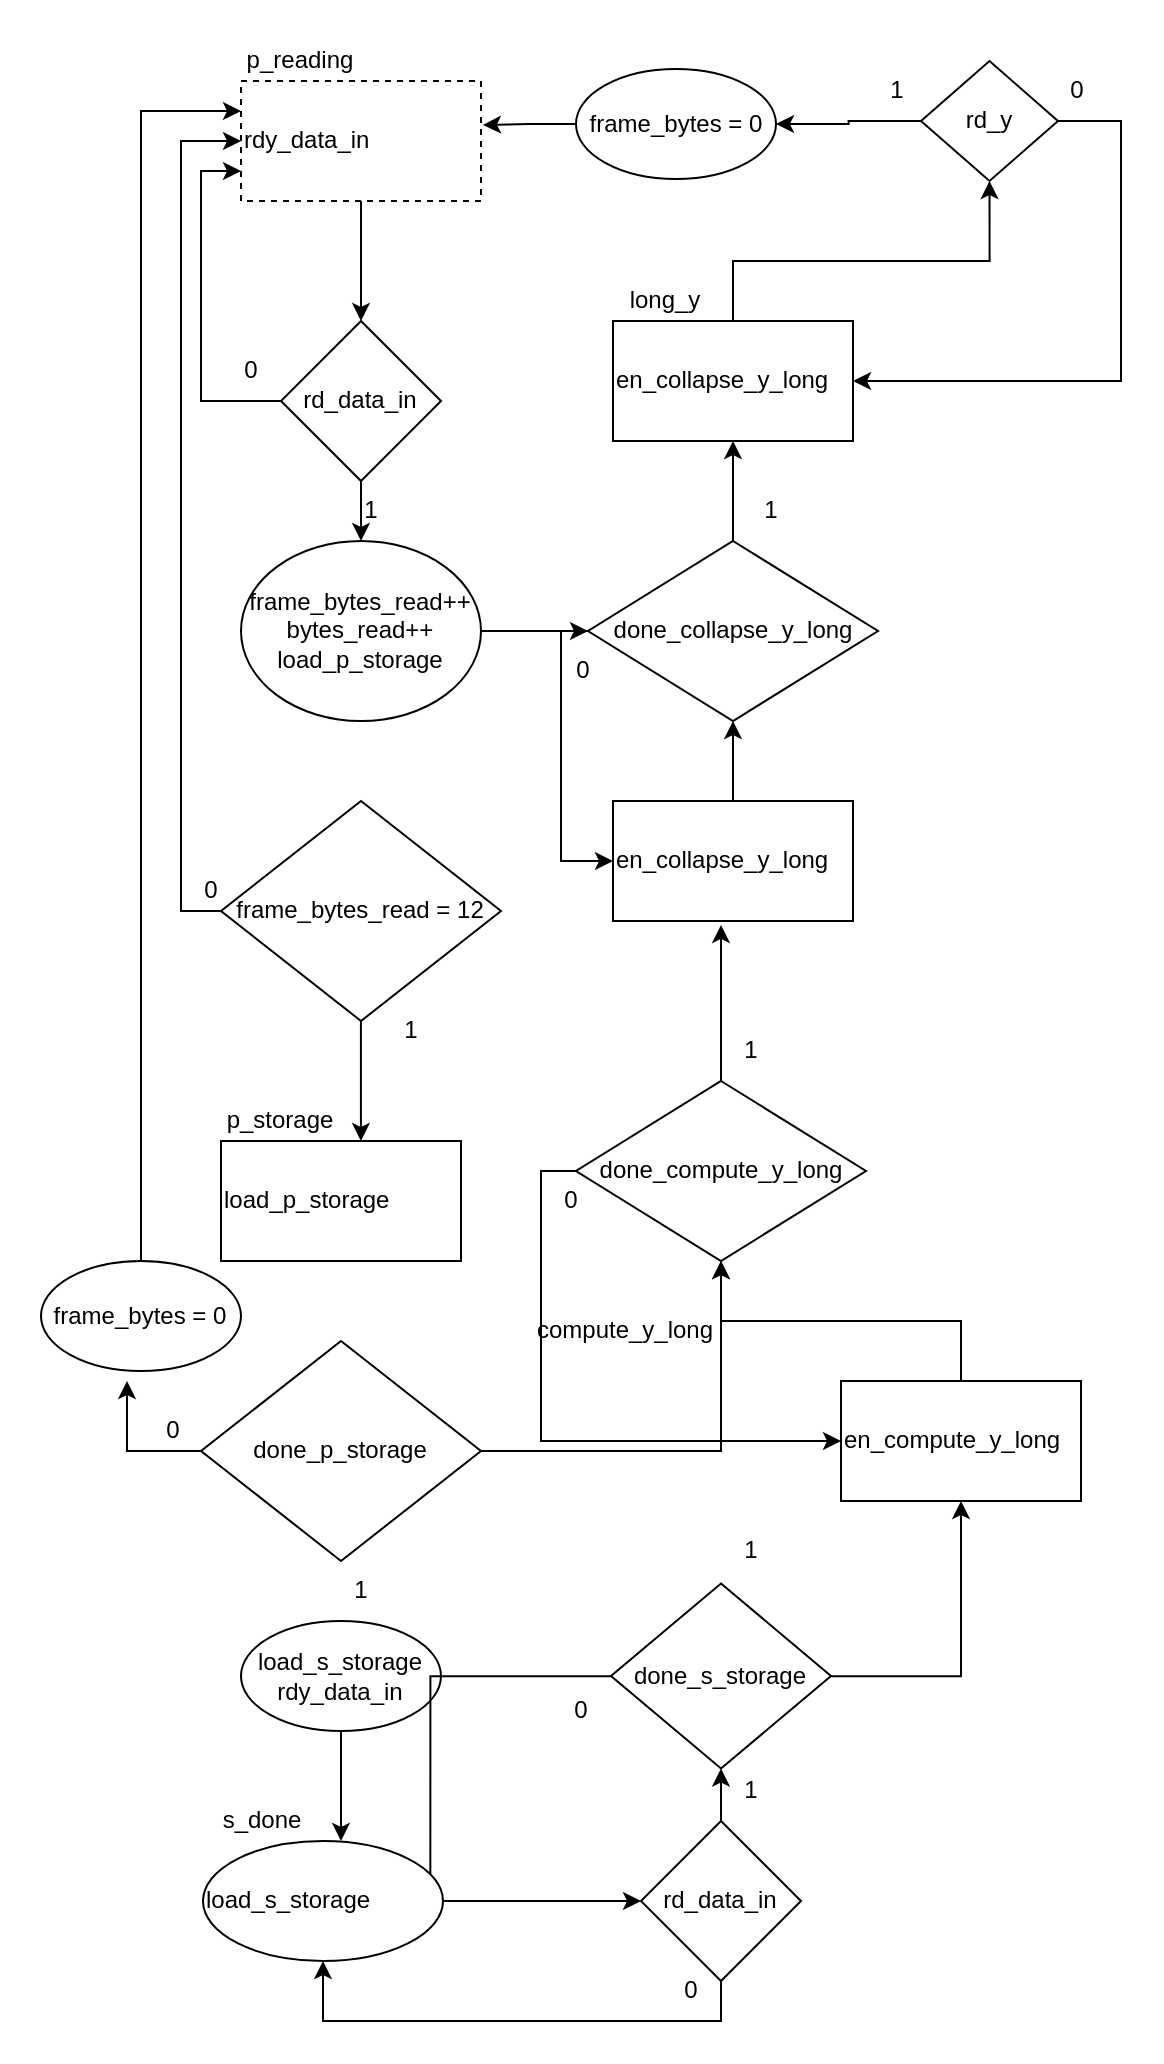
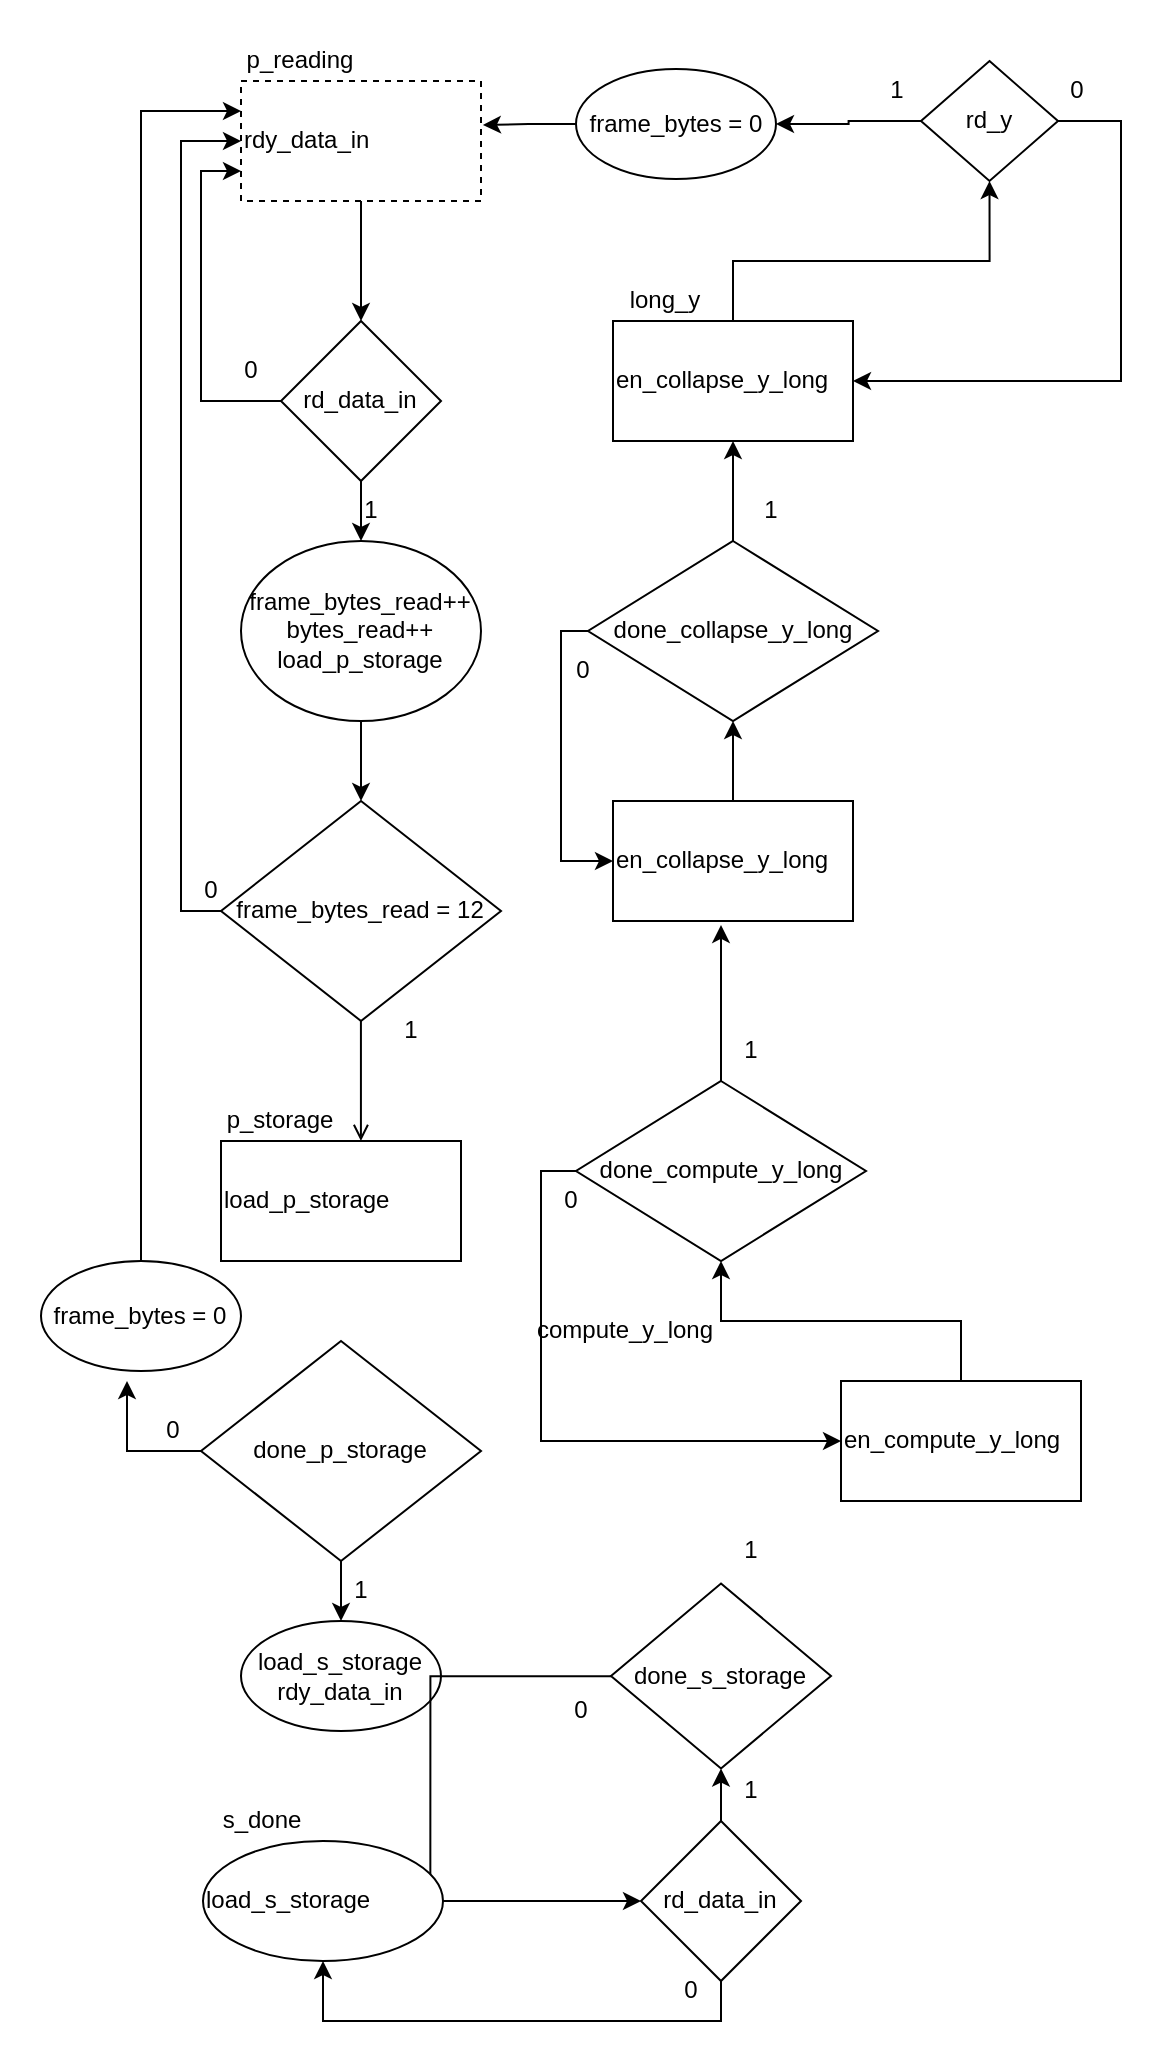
(519, 631) -> (361, 754)
(361, 1126) -> (361, 1129)
(664, 1451) -> (341, 1598)
(961, 1660) -> none
(341, 1779) -> none
